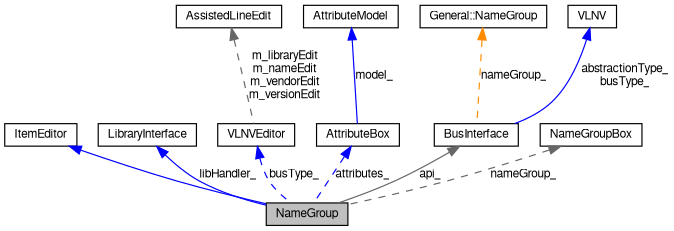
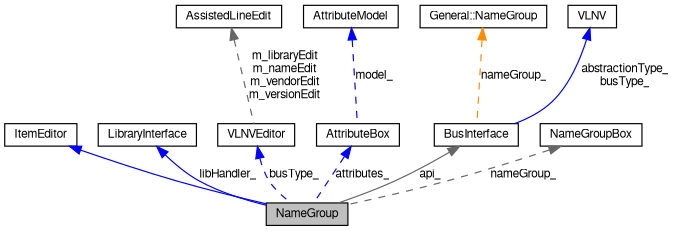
(355, 82) -> (355, 82)
